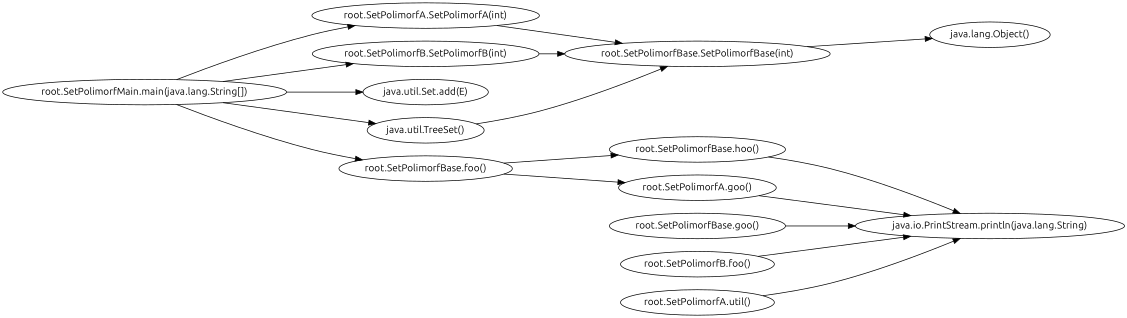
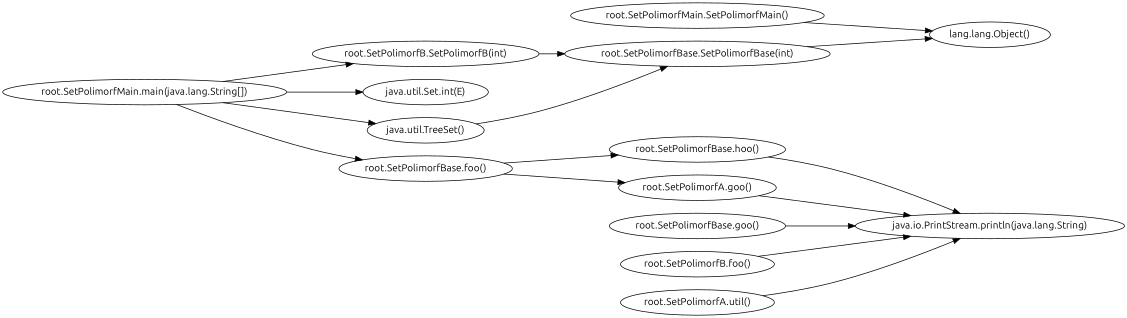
(426, 16) -> none
none -> (697, 16)
(990, 35) -> (990, 35)
(426, 92) -> (426, 92)
